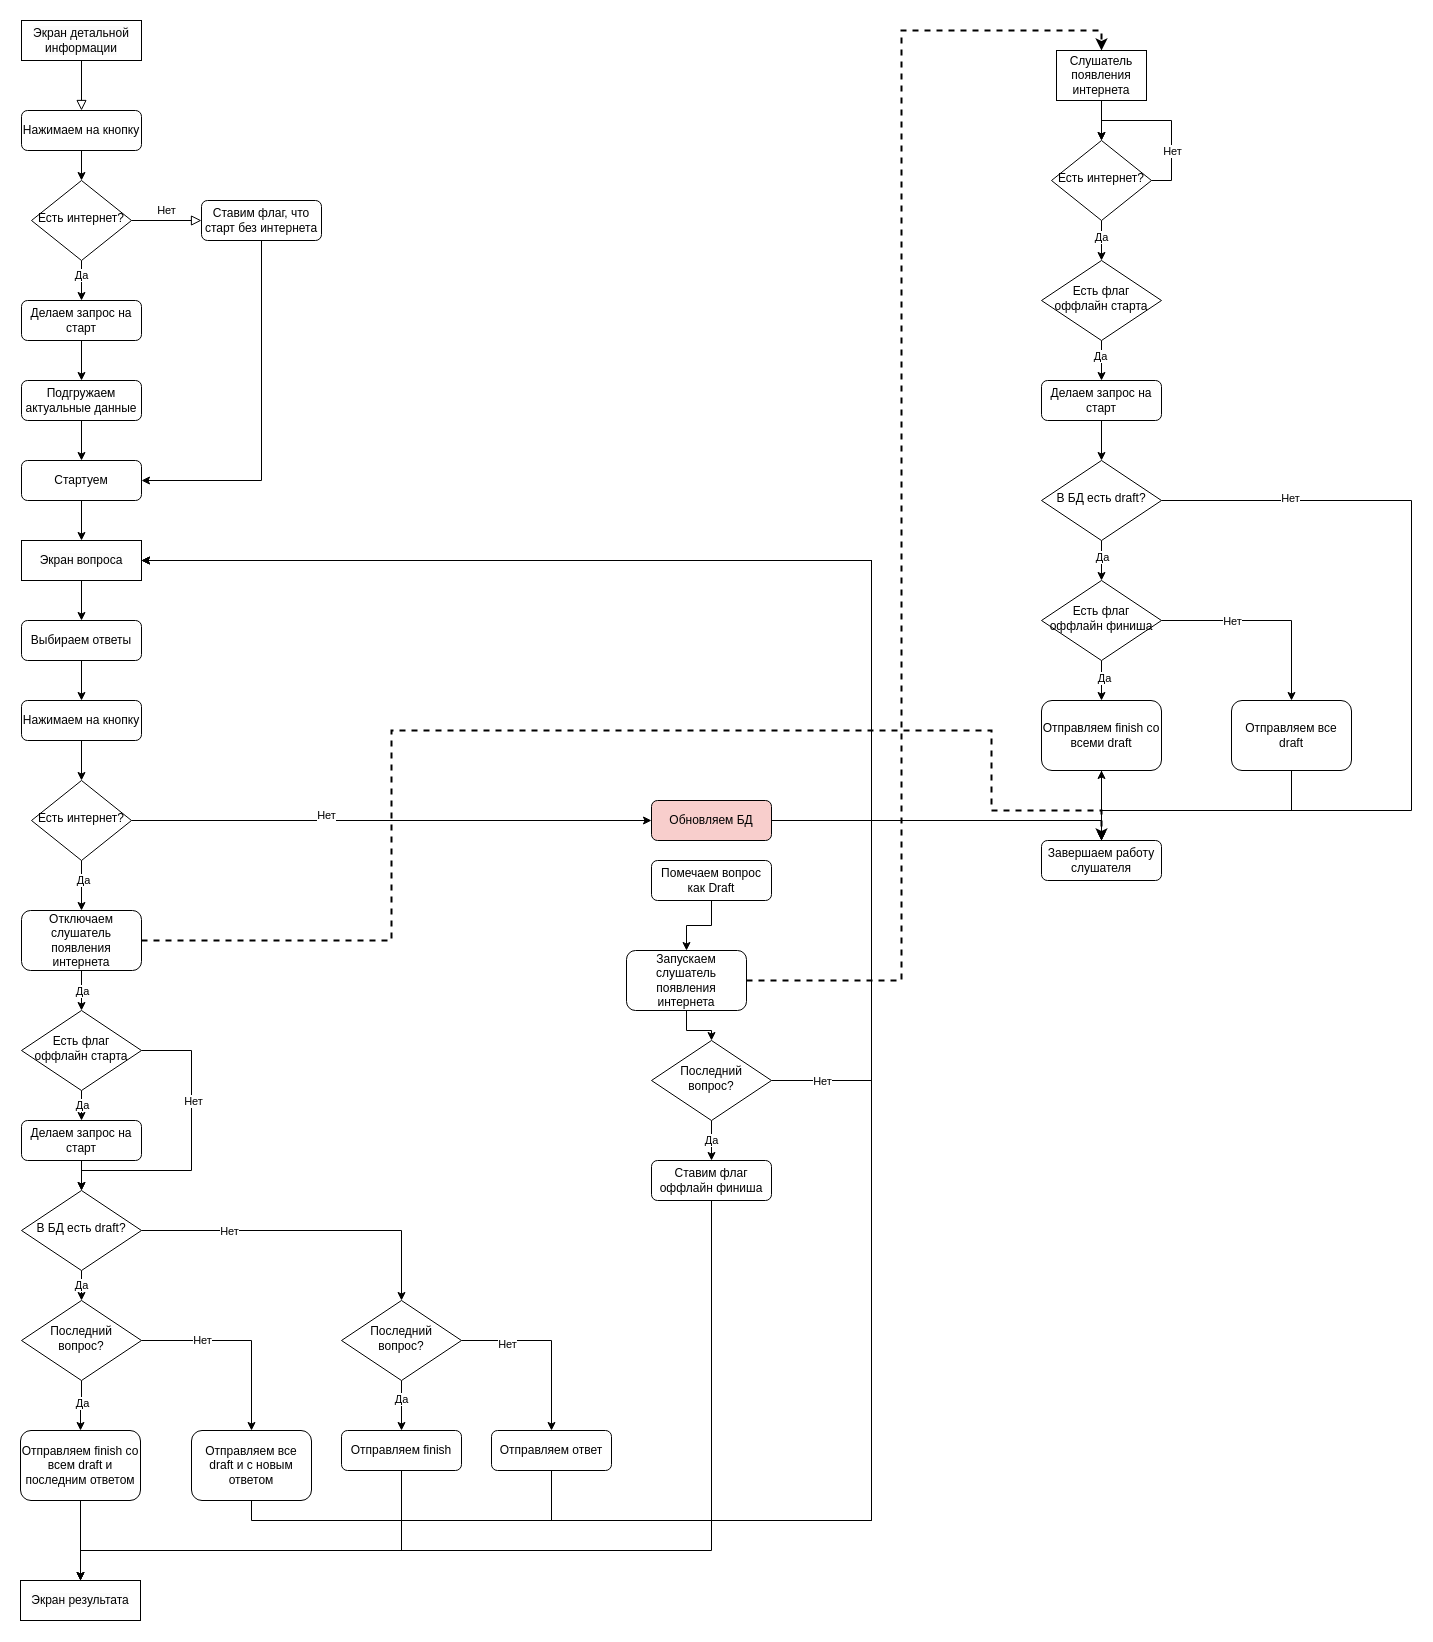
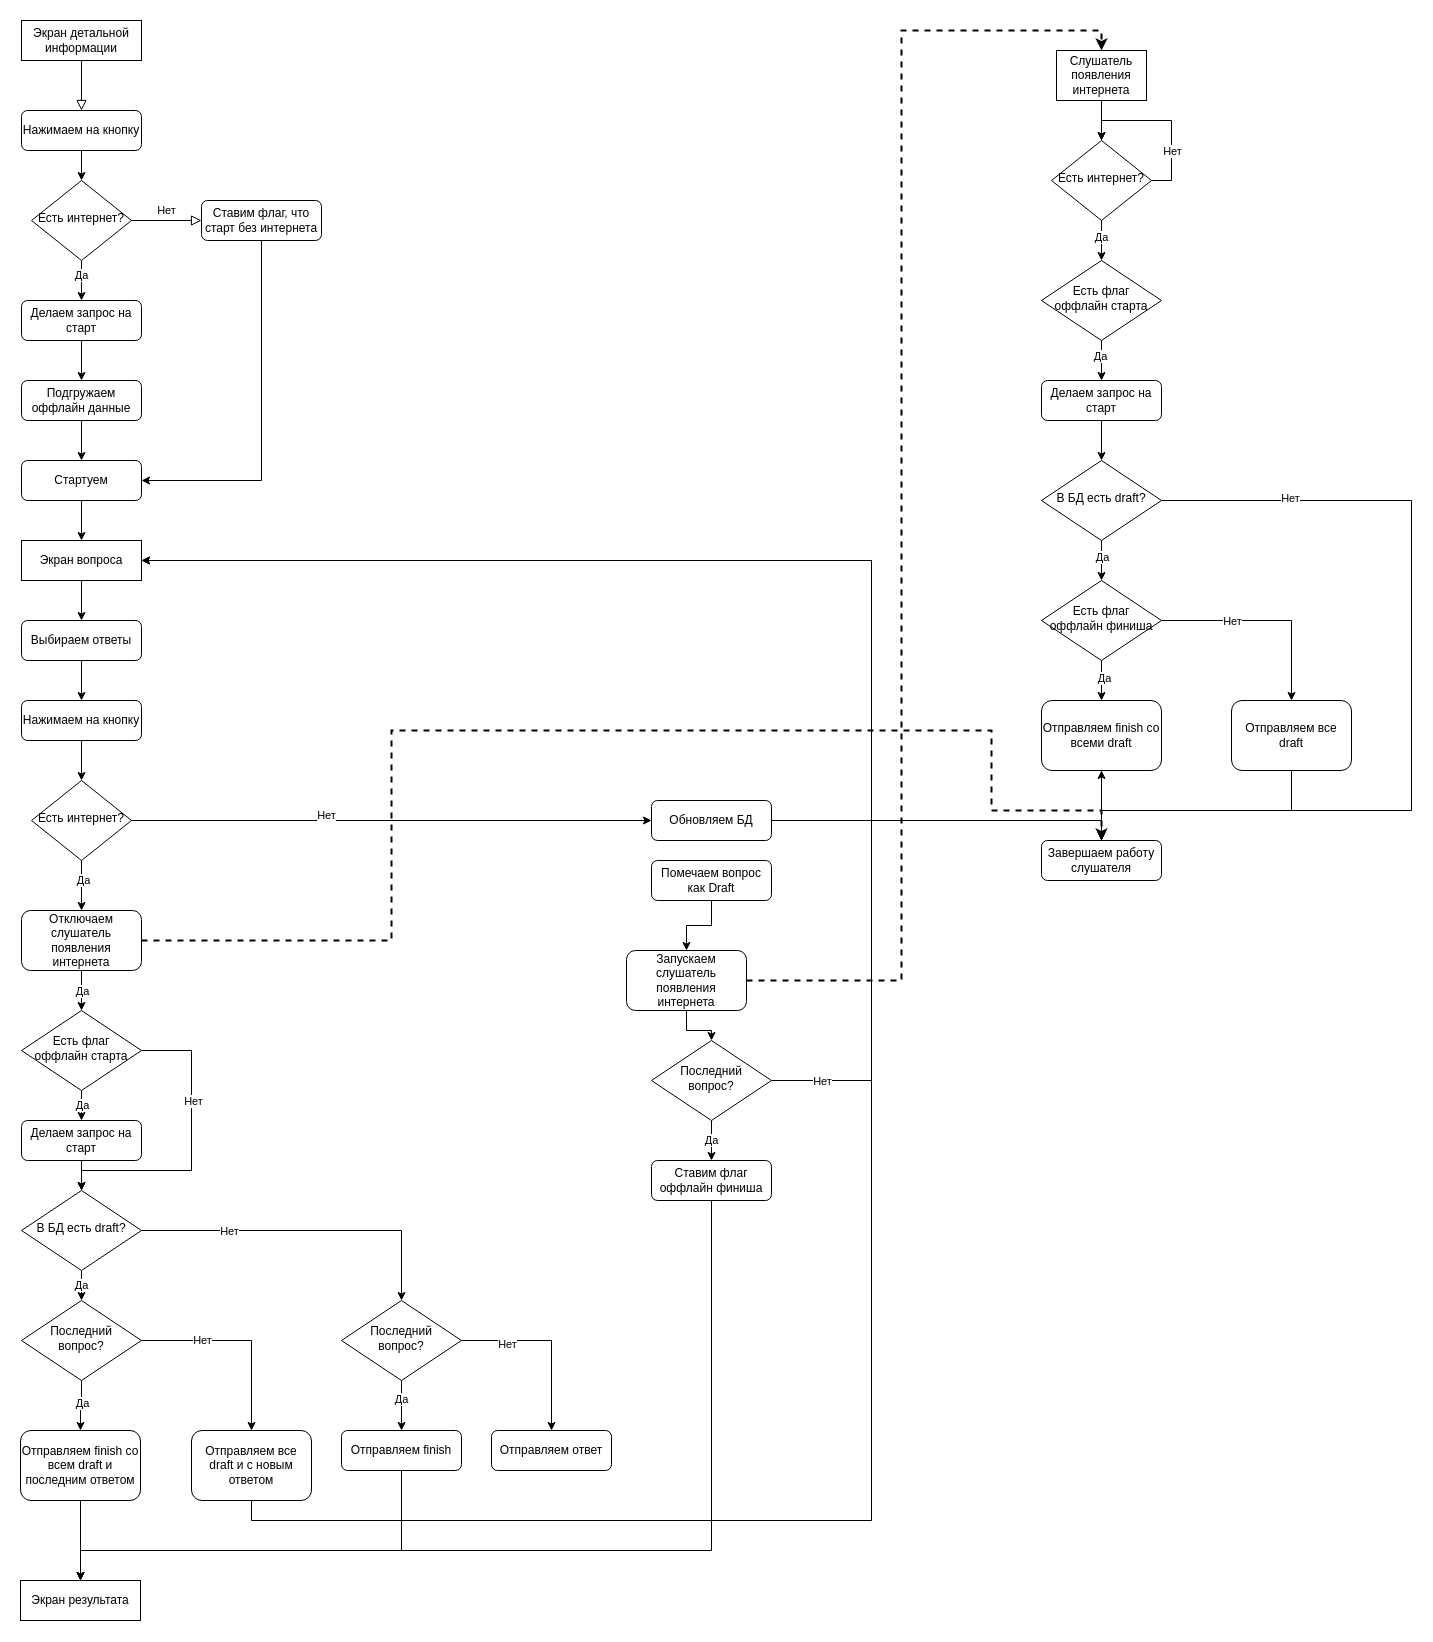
(82, 401) -> (82, 401)
(712, 821) -> (712, 821)
(552, 1495) -> none
